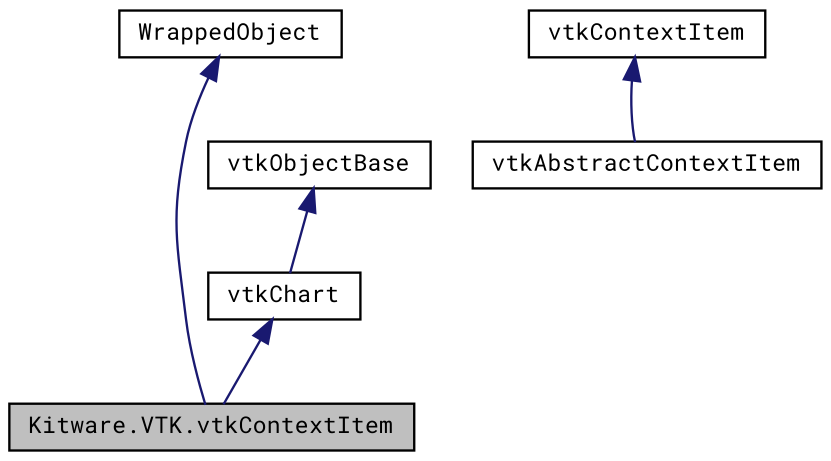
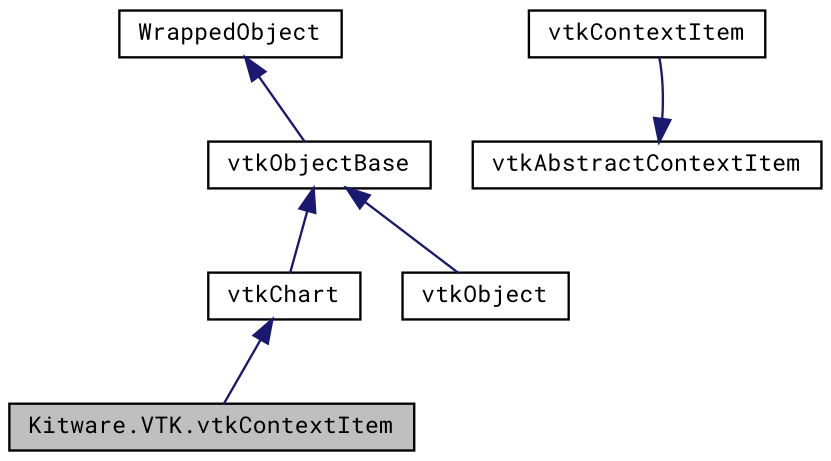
(632, 111) -> (663, 88)
(177, 240) -> (282, 109)
none -> (486, 296)
